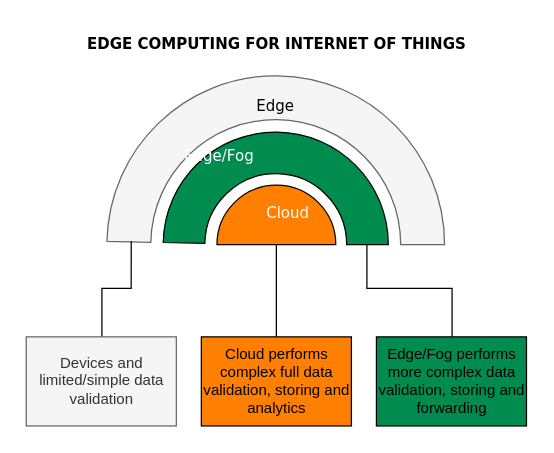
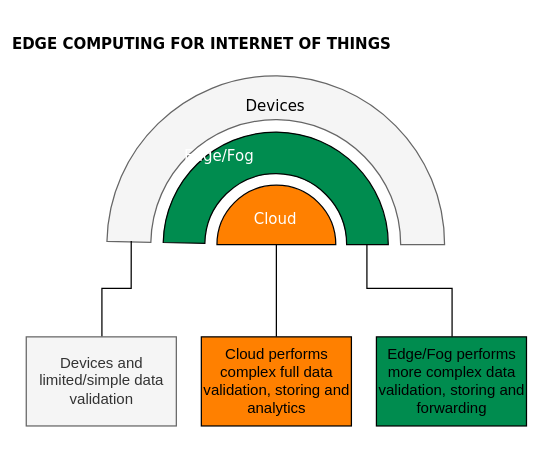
(276, 44) -> (201, 44)
(276, 107) -> (276, 107)
(288, 213) -> (276, 219)
